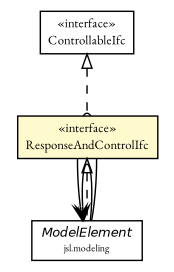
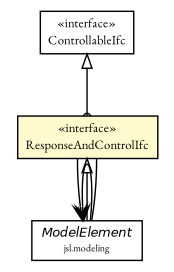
(87, 92) -> (87, 92)
(87, 197) -> (87, 197)
